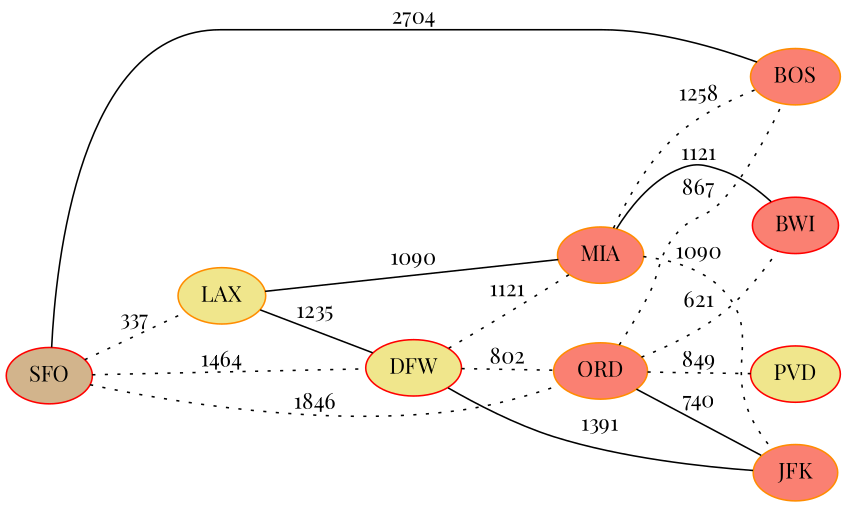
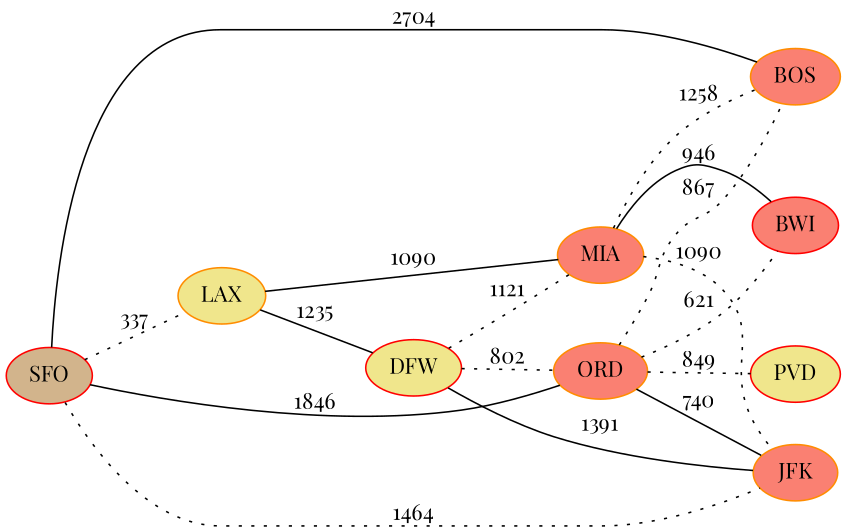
(699, 154) -> (699, 154)
(229, 372) -> (389, 526)
(326, 415) -> (326, 415)
